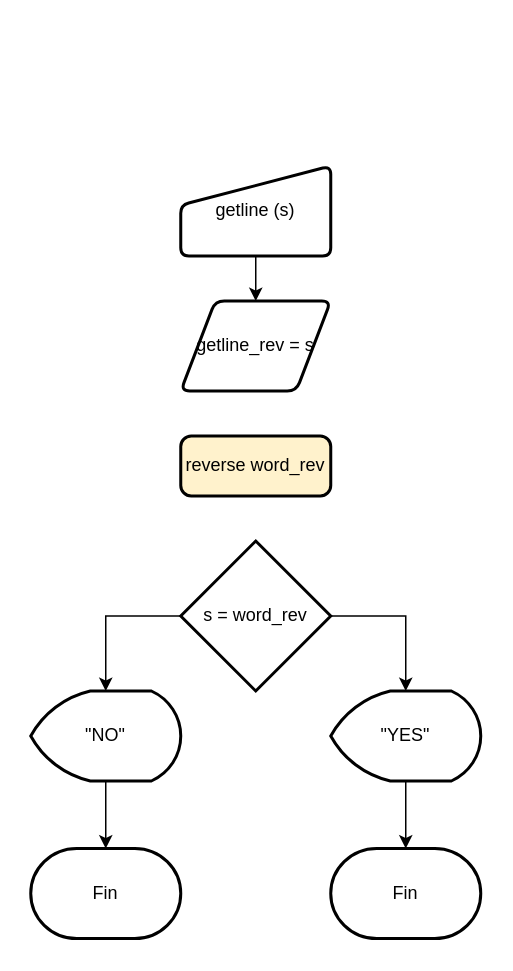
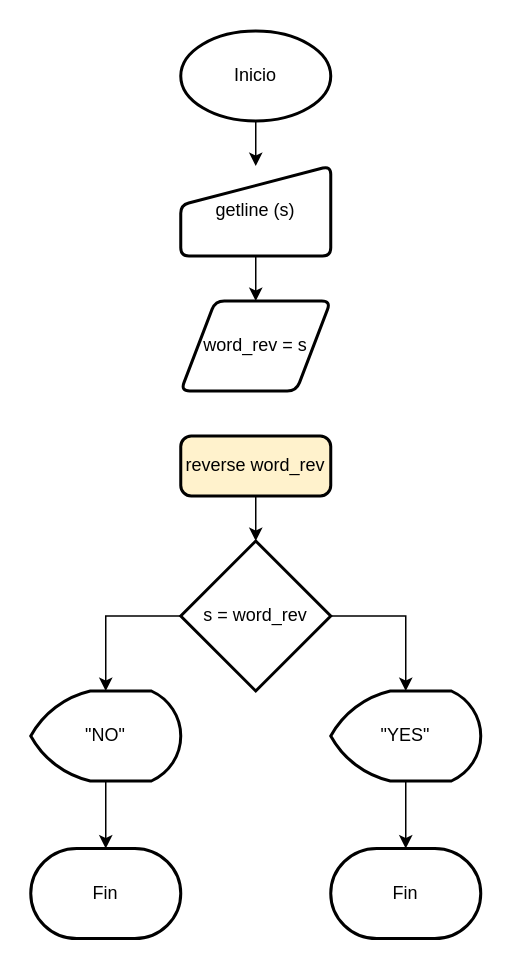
none -> (256, 76)
none -> (256, 149)
(256, 346) -> (256, 346)
none -> (256, 524)
